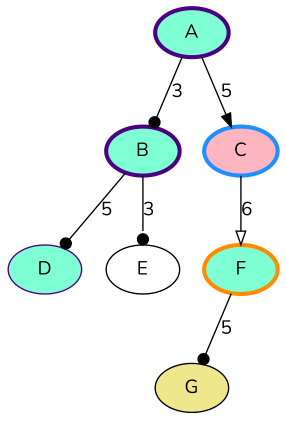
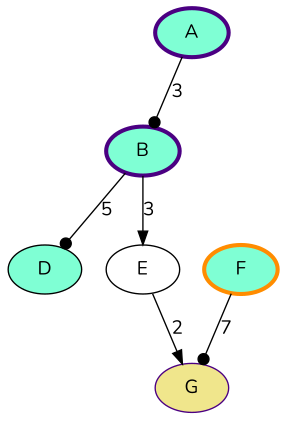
(241, 151) -> none
(143, 203) -> (143, 203)
(45, 270) -> (45, 270)
none -> (165, 323)
(227, 329) -> (227, 329)
(192, 388) -> (192, 388)
